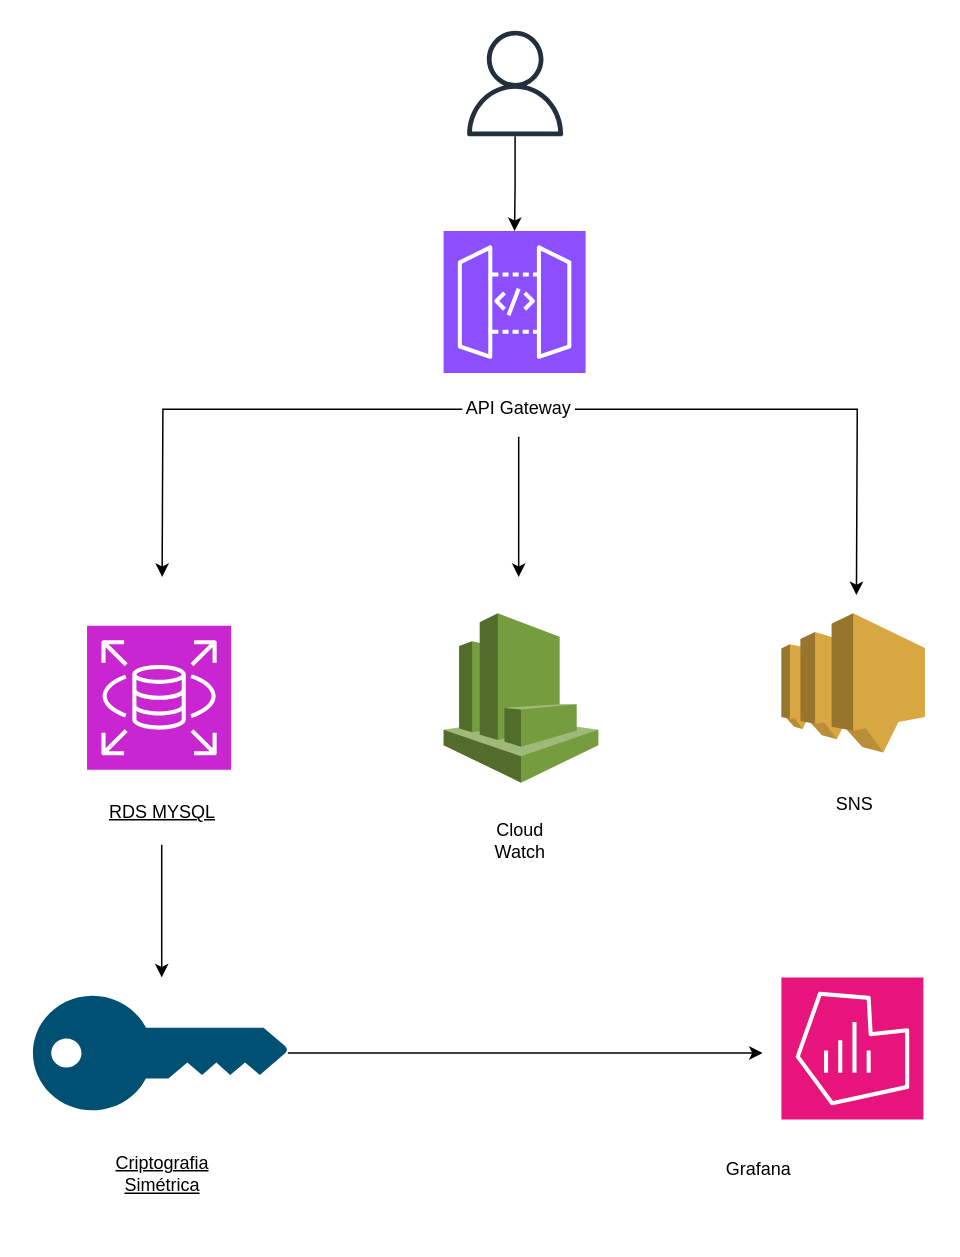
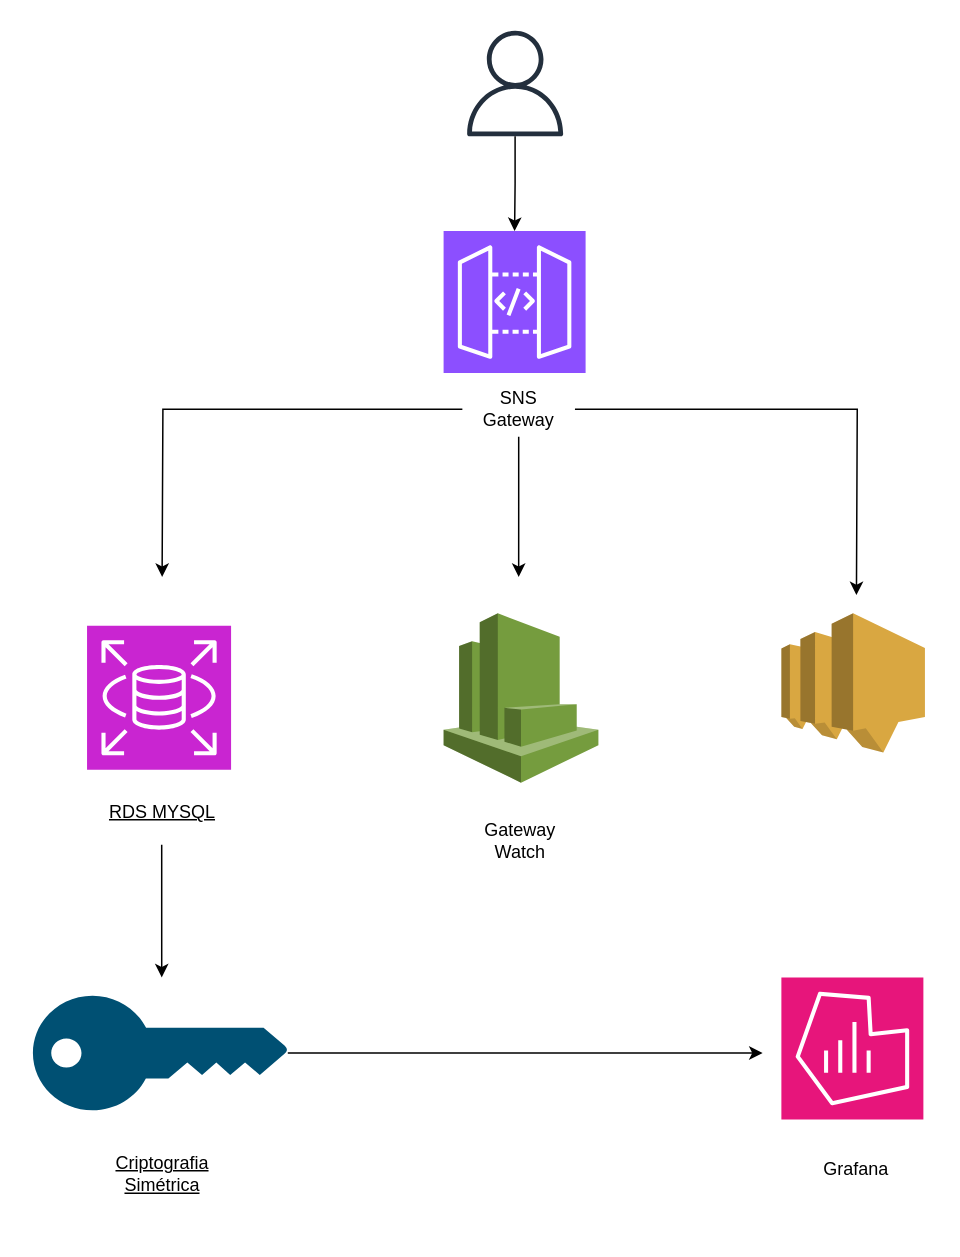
(519, 409) -> (519, 409)
(855, 804) -> none
(521, 841) -> (521, 841)
(759, 1169) -> (856, 1169)
